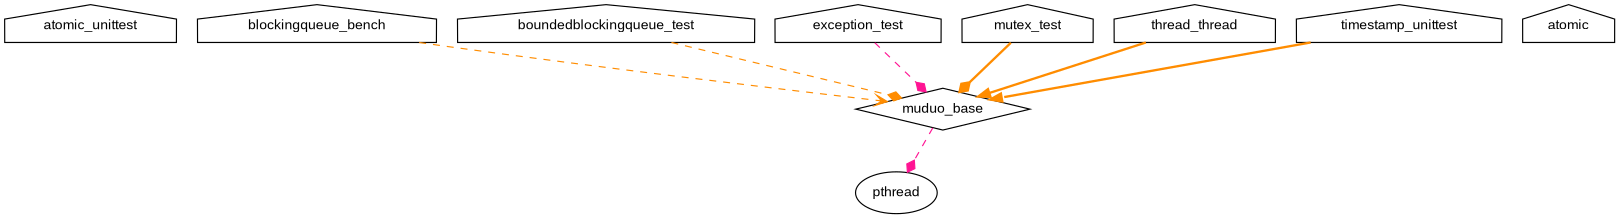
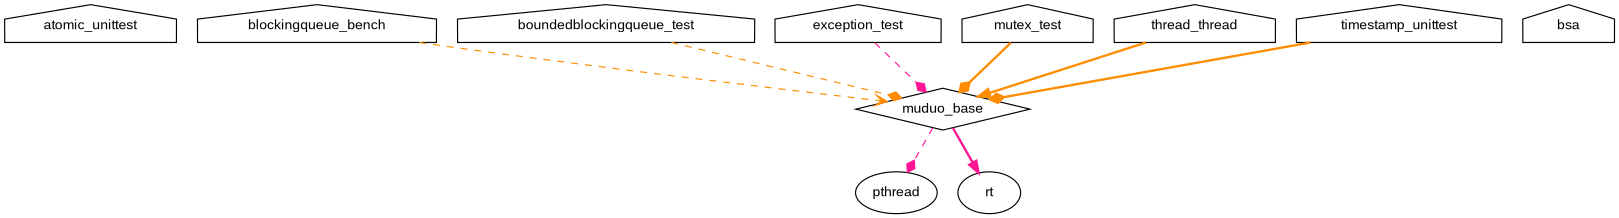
(1569, 26) -> (1569, 26)
(1157, 70) -> (1157, 70)
none -> (989, 193)
